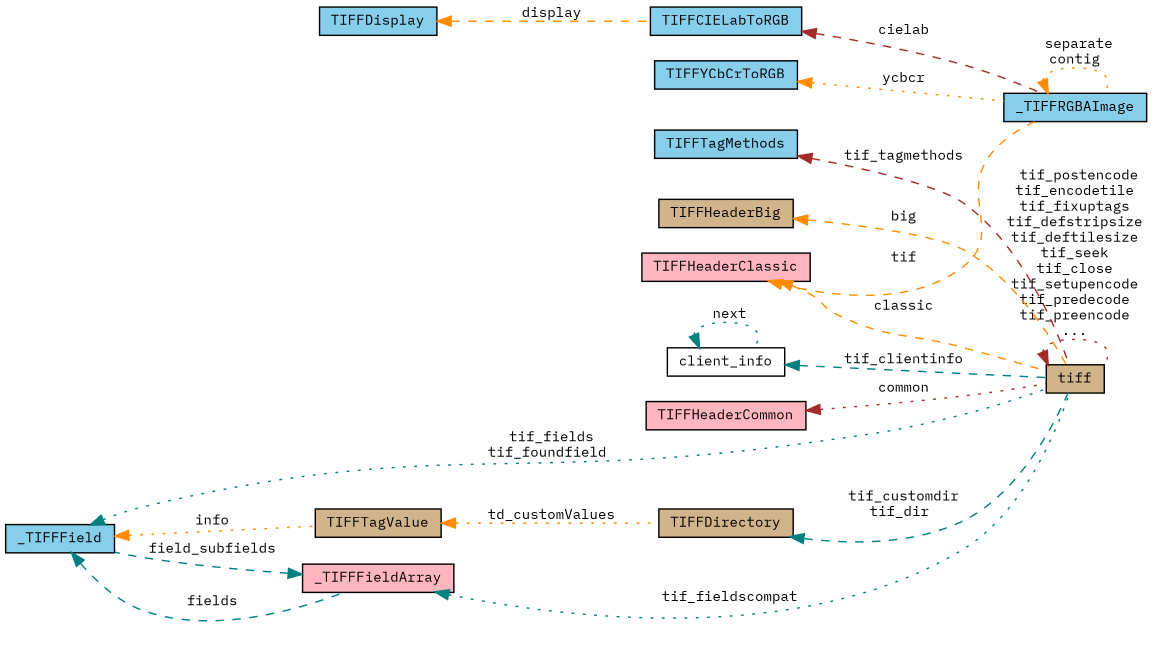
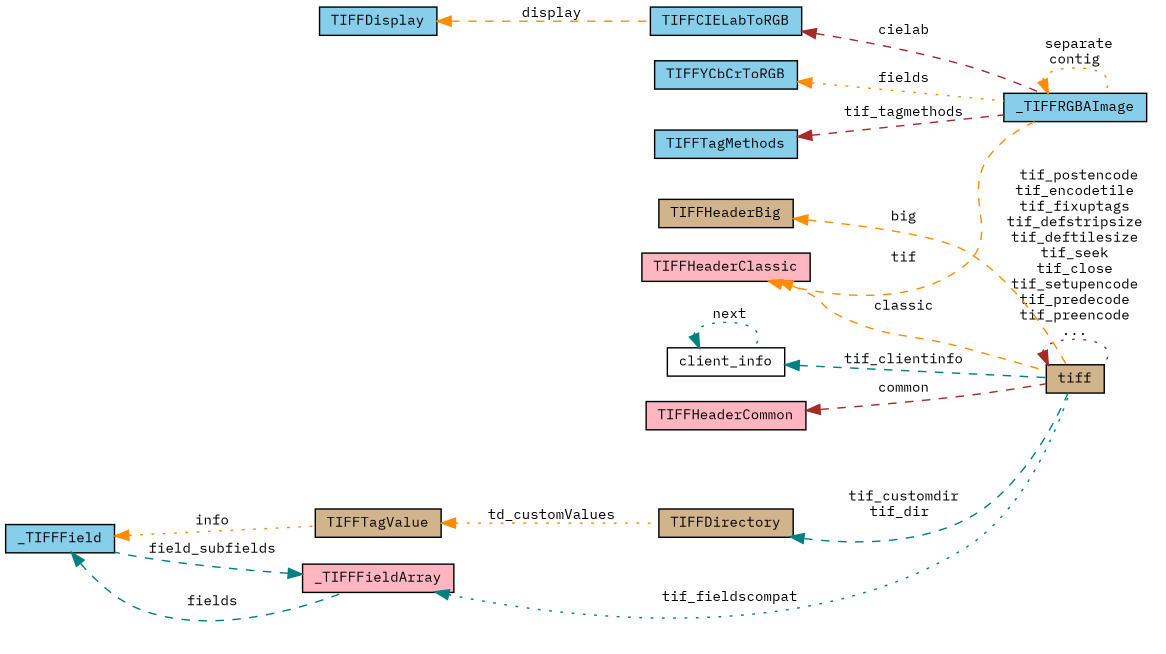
(900, 78) -> (900, 78)
(971, 209) -> (908, 125)
(934, 399) -> (934, 399)
(576, 462) -> none
